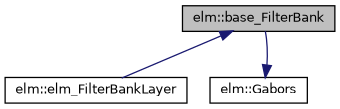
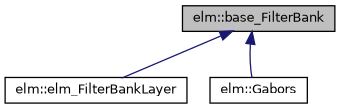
(267, 48) -> (250, 61)
